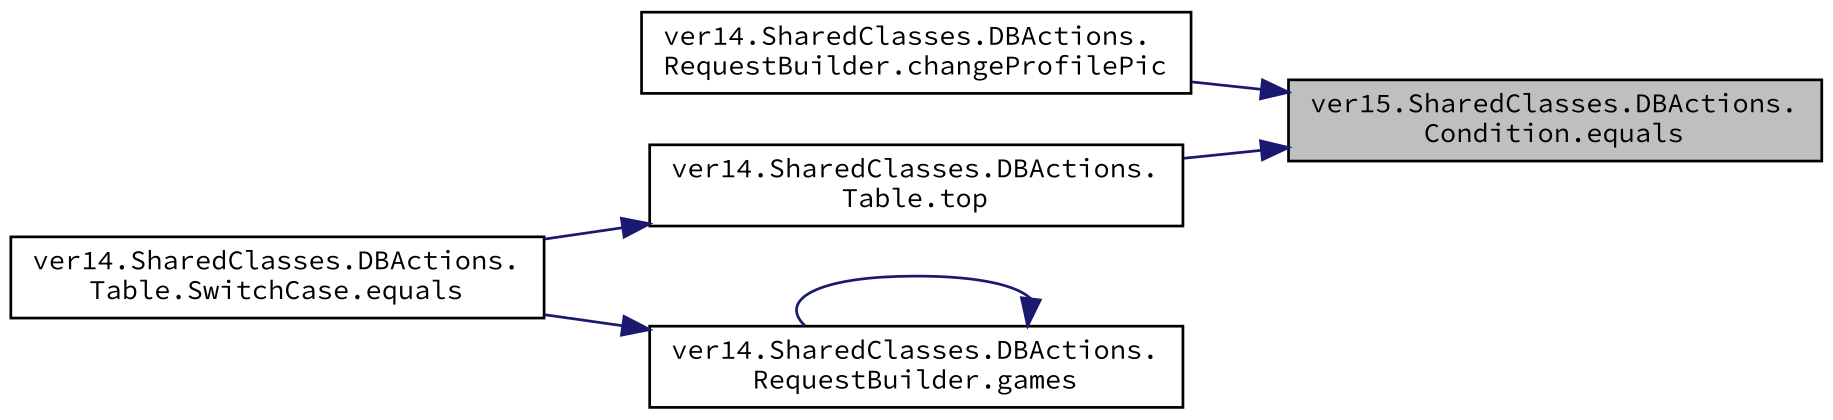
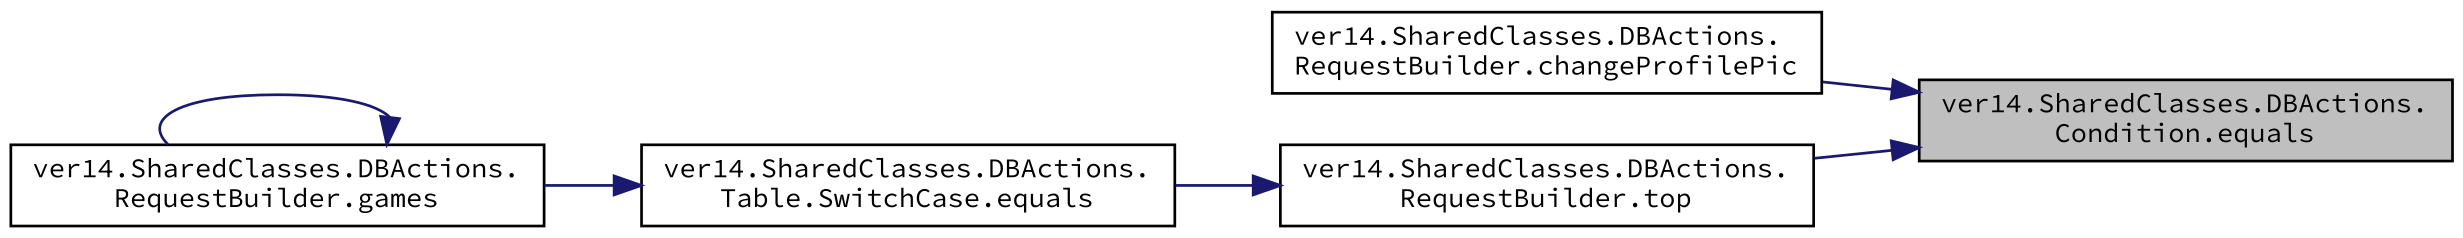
(1555, 120) -> (2186, 120)
(916, 185) -> (1547, 185)
(584, 320) -> (579, 185)
